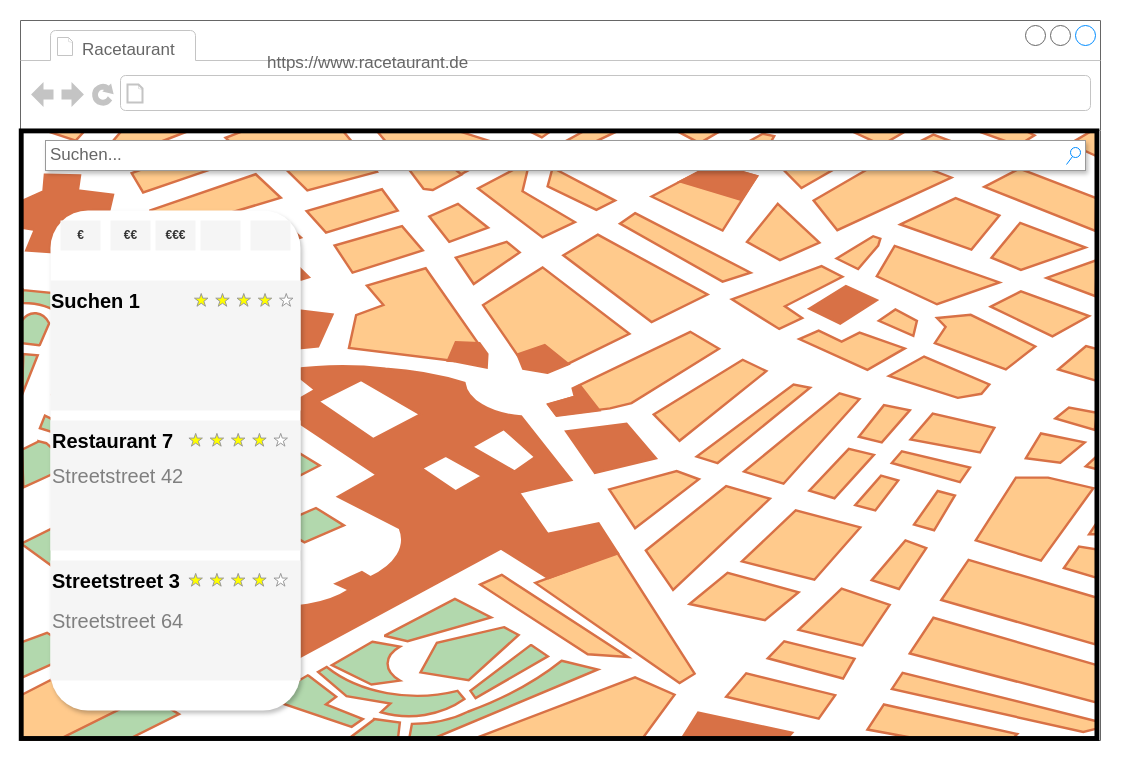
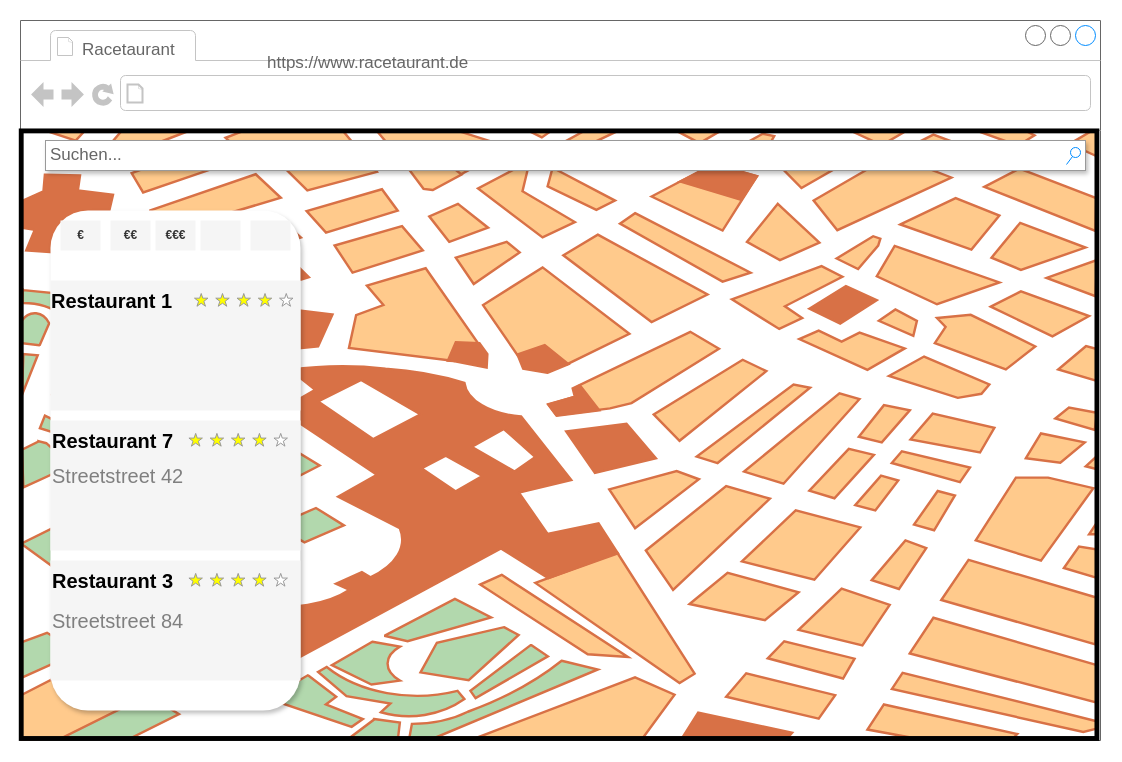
(94, 301) -> (116, 301)
(128, 581) -> (117, 581)
(134, 621) -> (134, 621)
